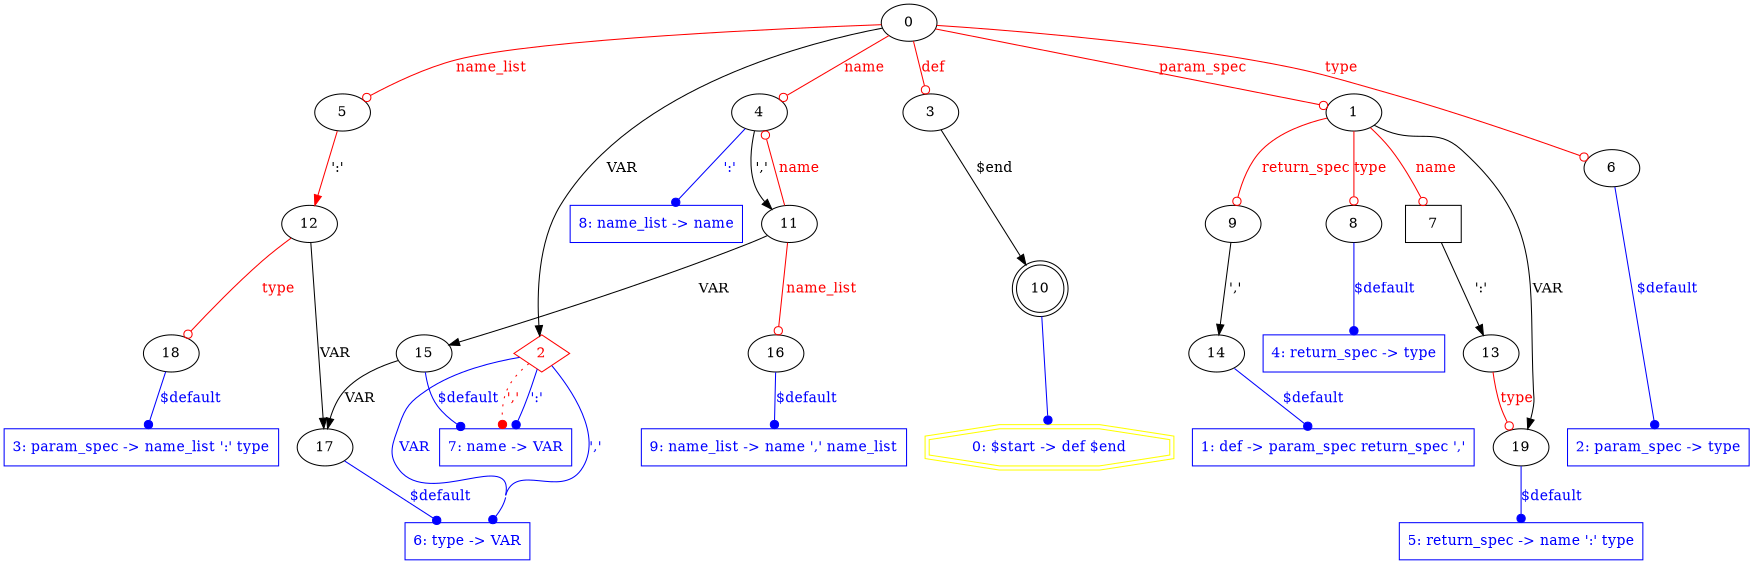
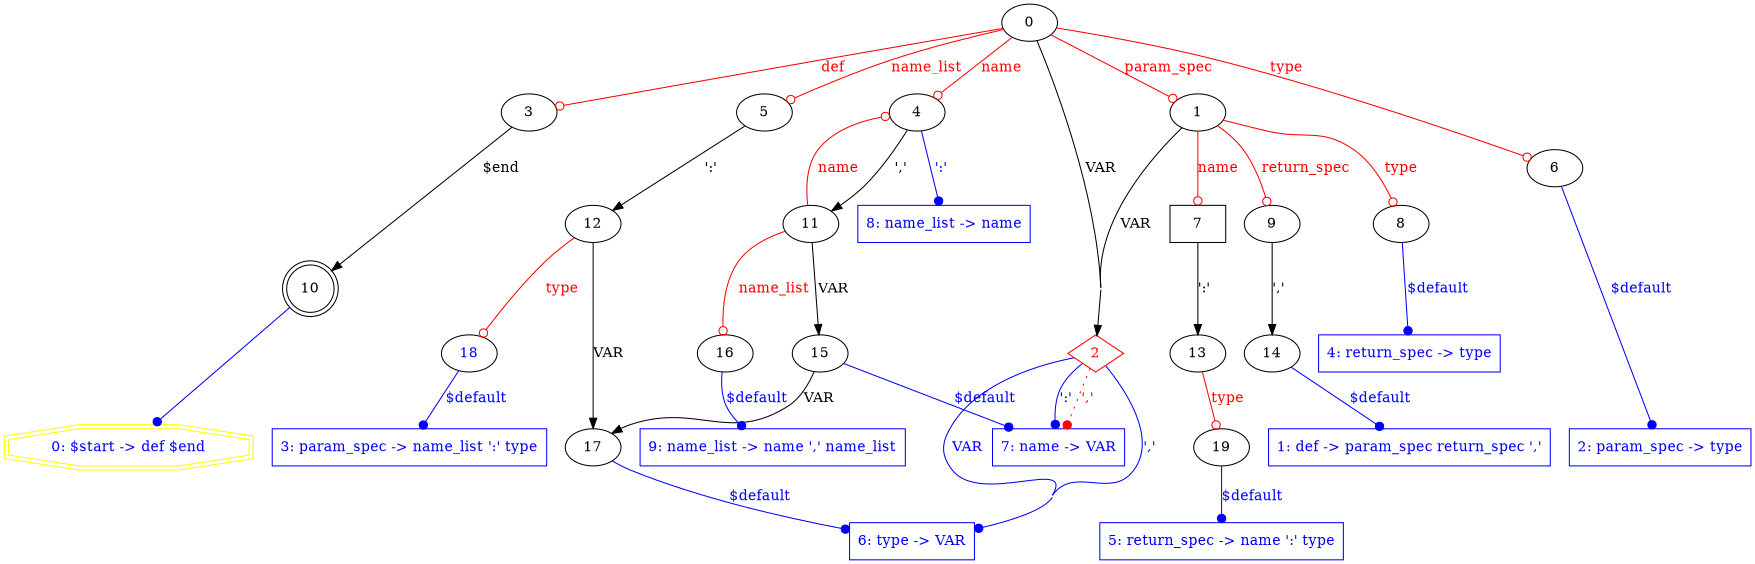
(328, 163) -> (683, 165)
(1519, 229) -> (1124, 200)
(171, 353) -> (469, 353)
